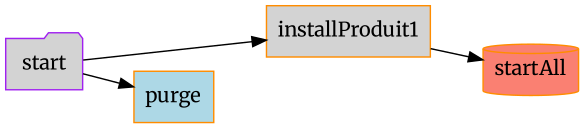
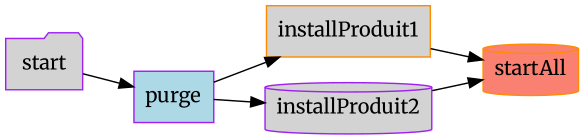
(168, 51) -> (240, 72)
(174, 97) -> (174, 97)
none -> (348, 108)
